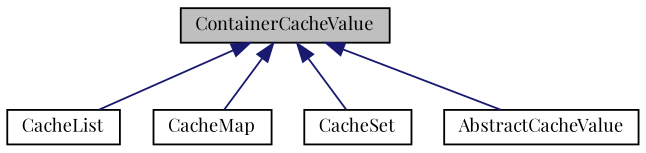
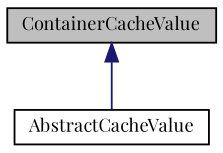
(64, 127) -> none
(213, 127) -> none
(358, 127) -> none
